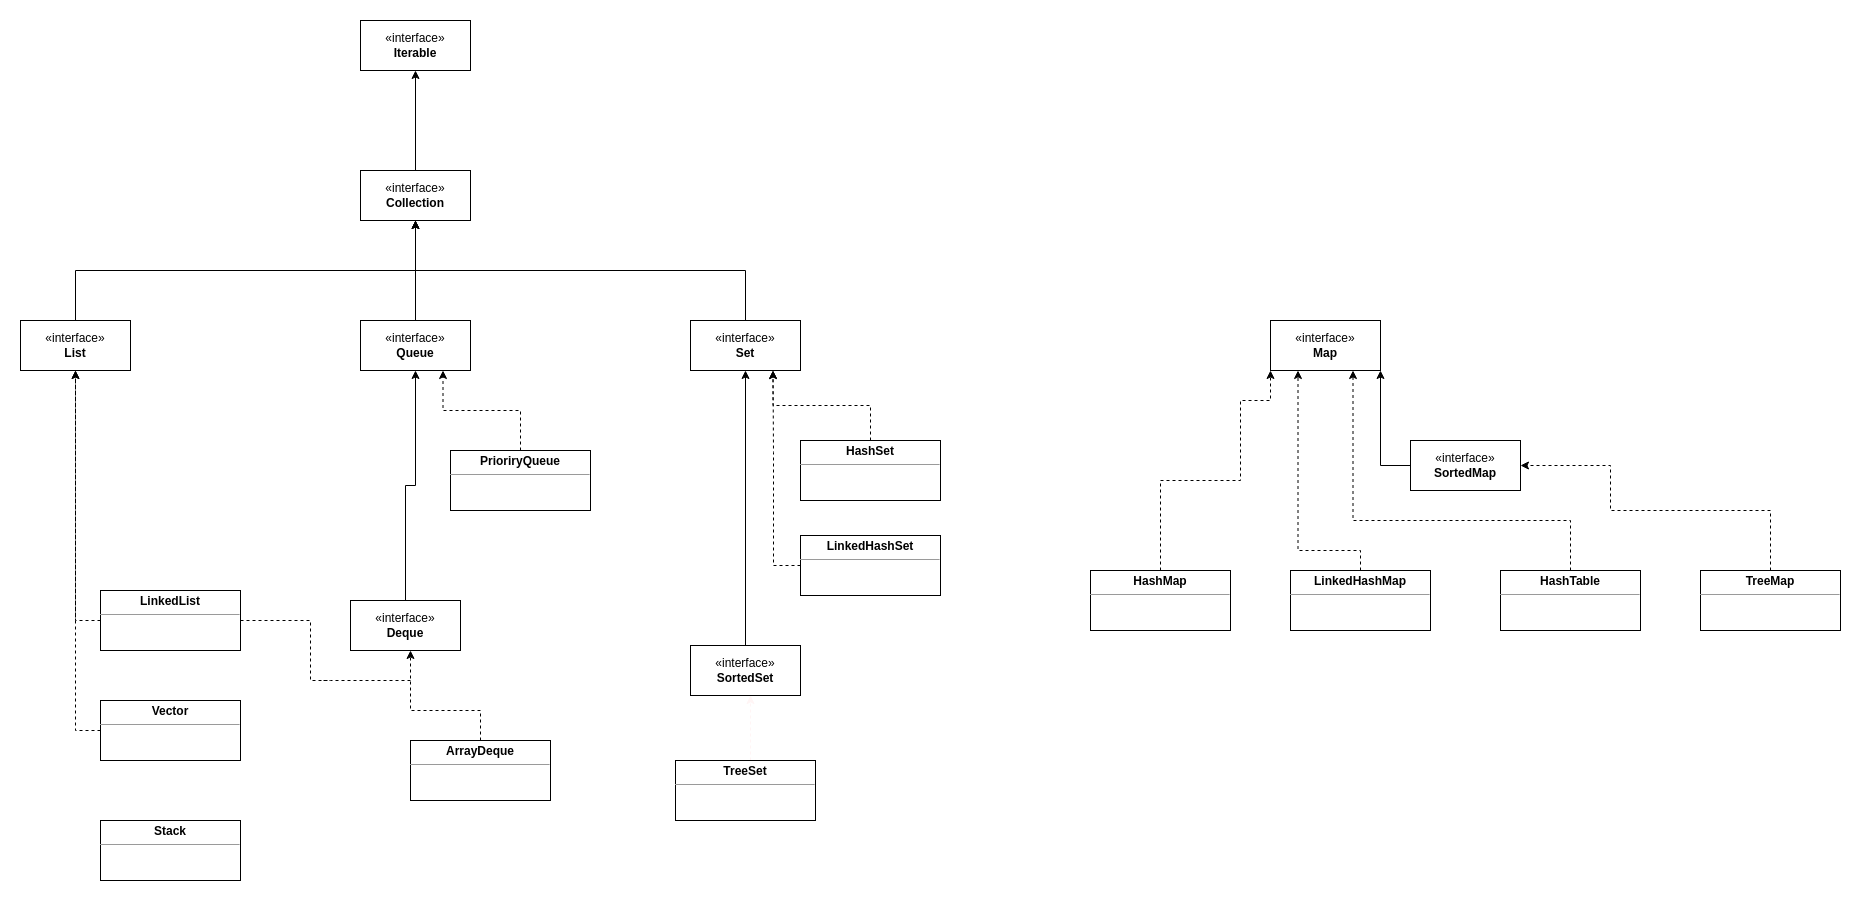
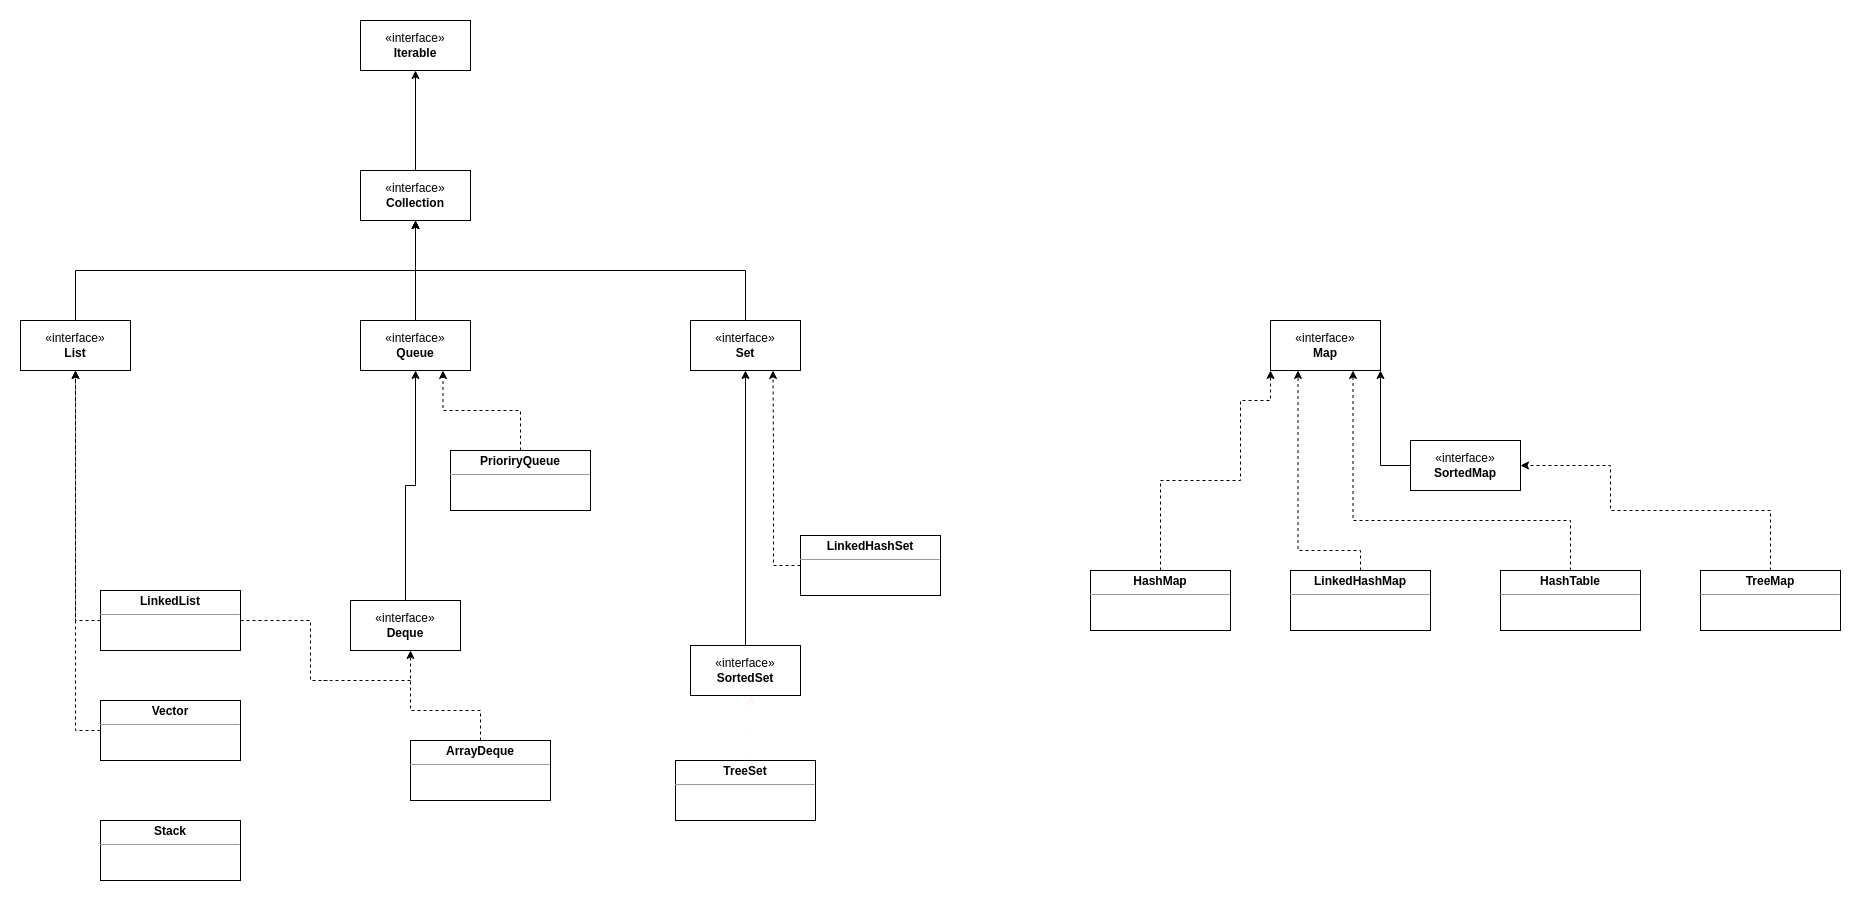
(840, 406) -> none
(871, 471) -> none
